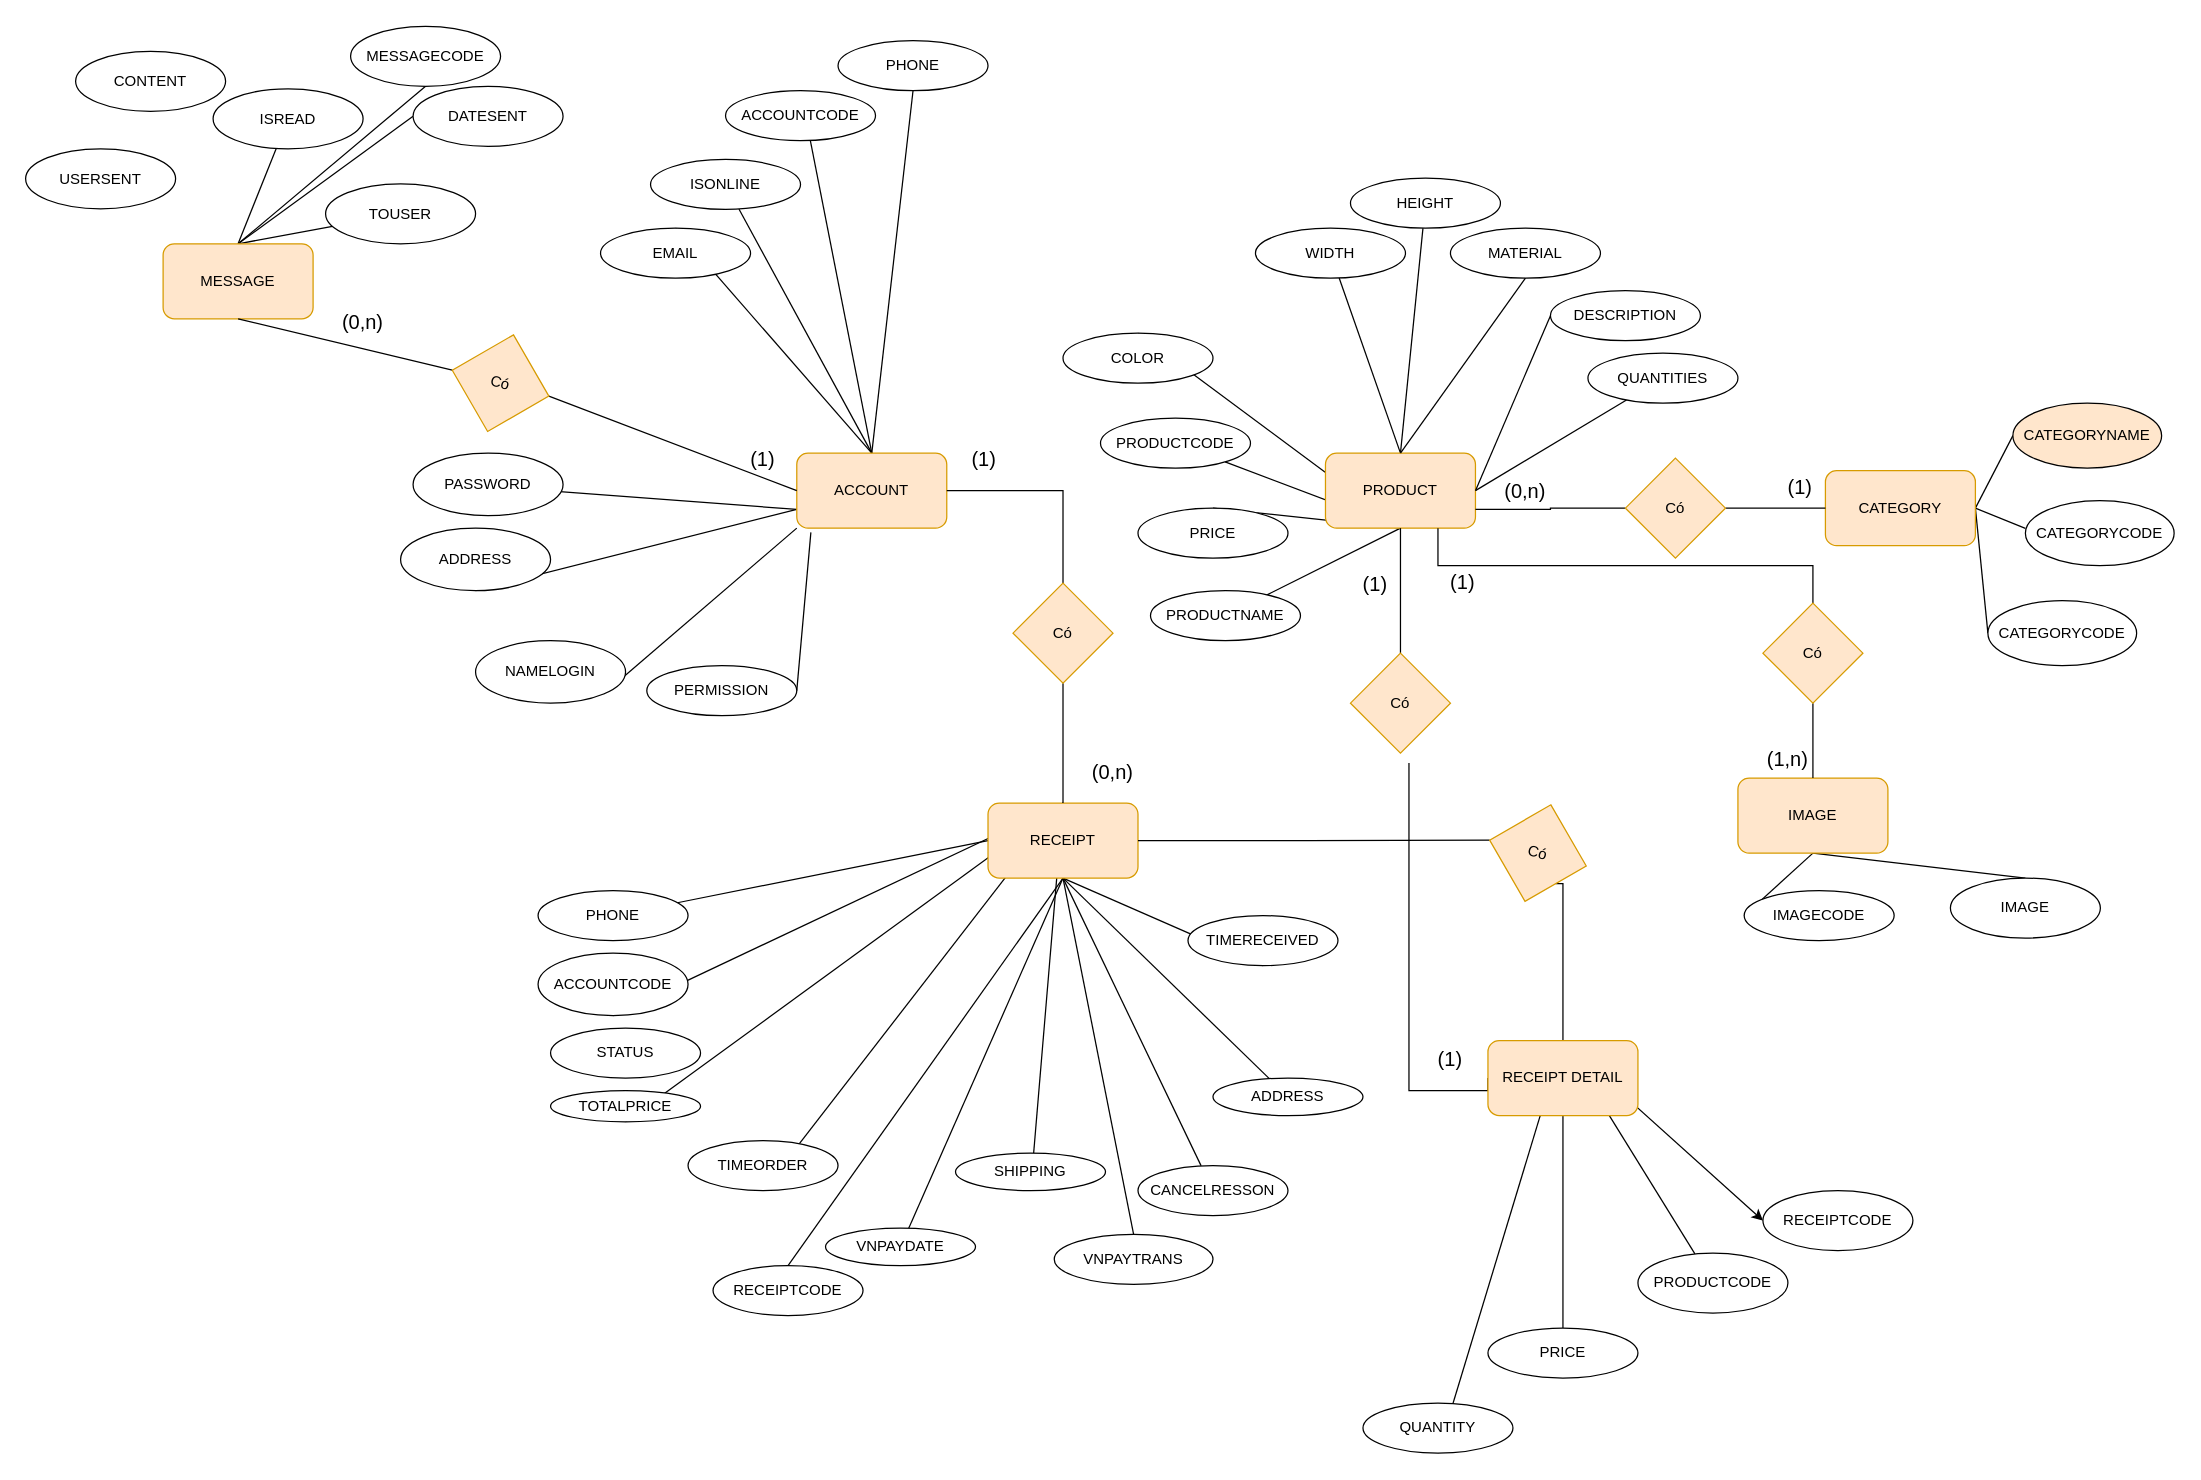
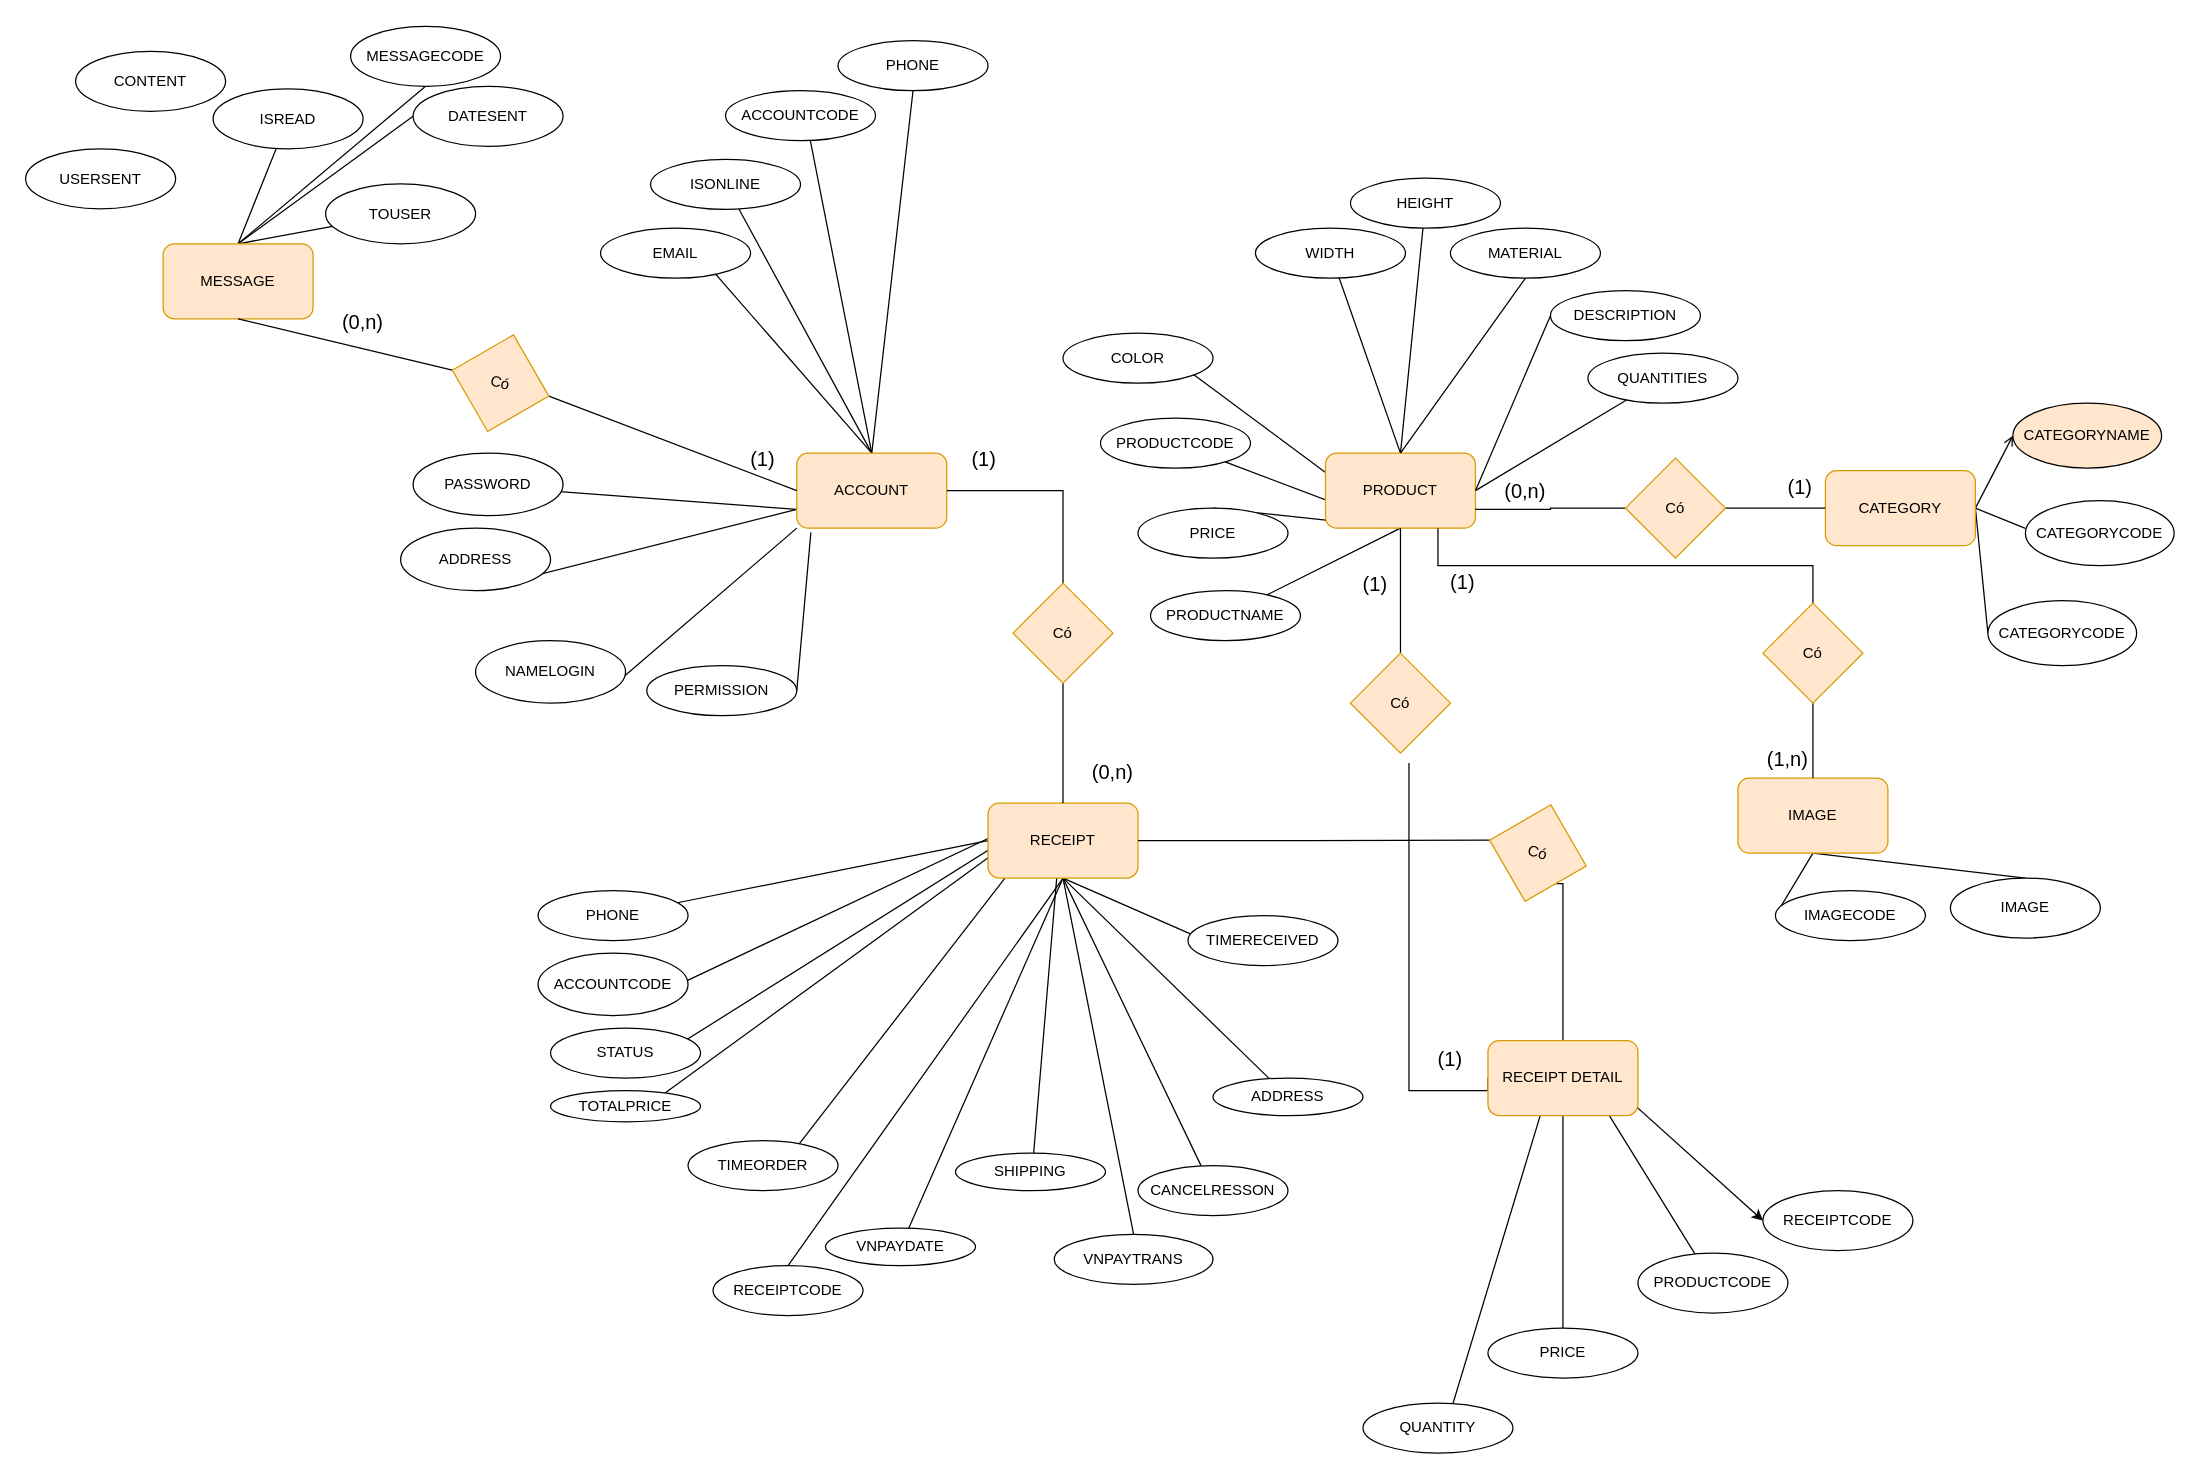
(2011, 440) -> (2010, 442)
(1819, 916) -> (1851, 916)
none -> (837, 945)
